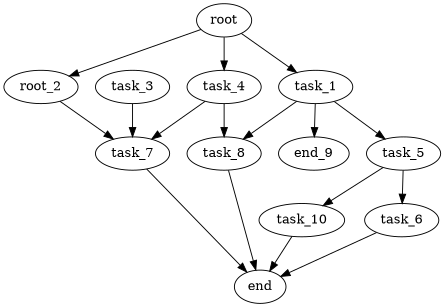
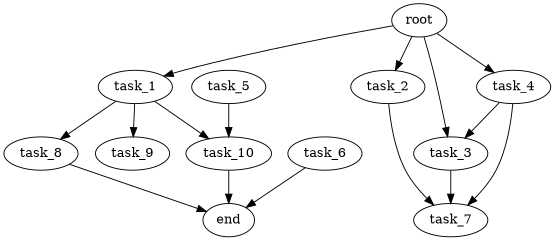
none -> (436, 82)
(41, 87) -> (388, 87)
(224, 116) -> (485, 117)
(356, 117) -> (178, 117)
(314, 154) -> (133, 154)
(403, 182) -> none
(193, 217) -> none
